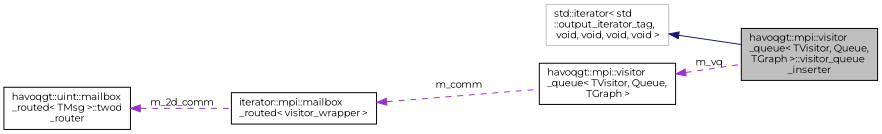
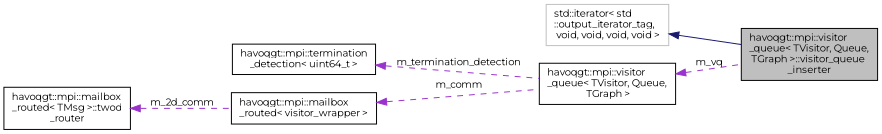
none -> (304, 59)
(67, 108) -> (67, 108)
(304, 108) -> (304, 108)
